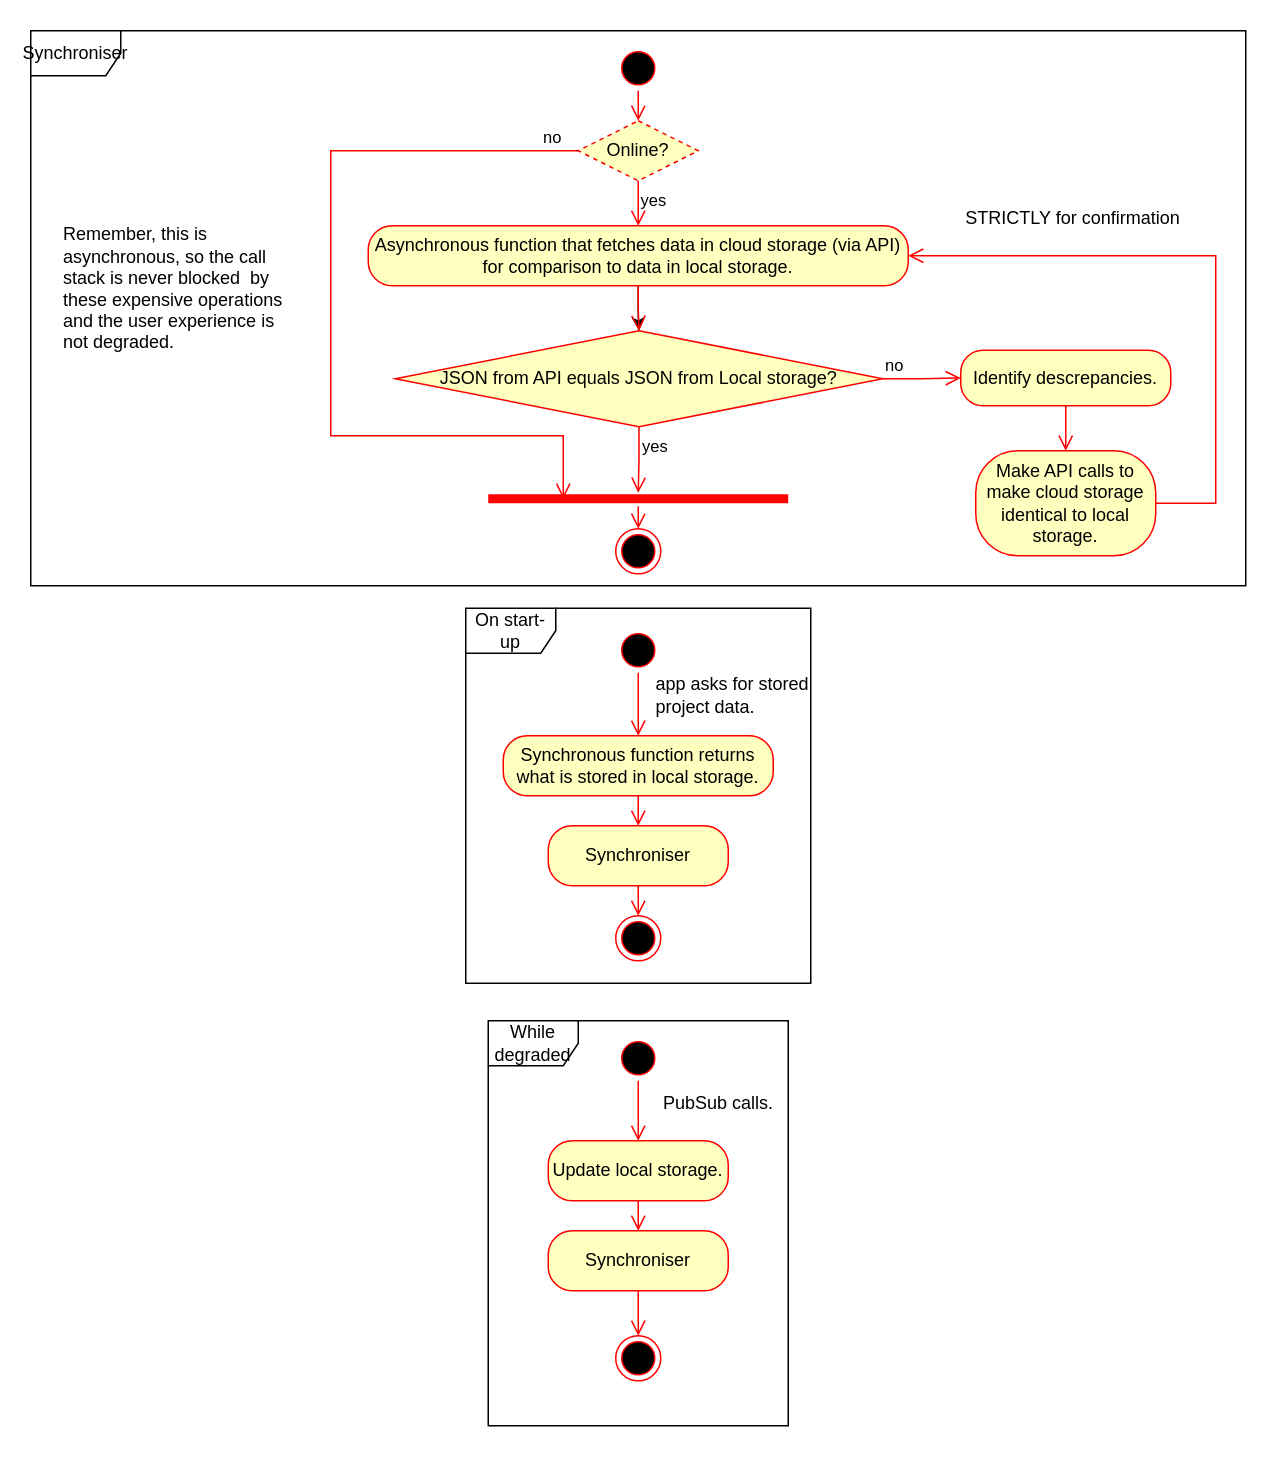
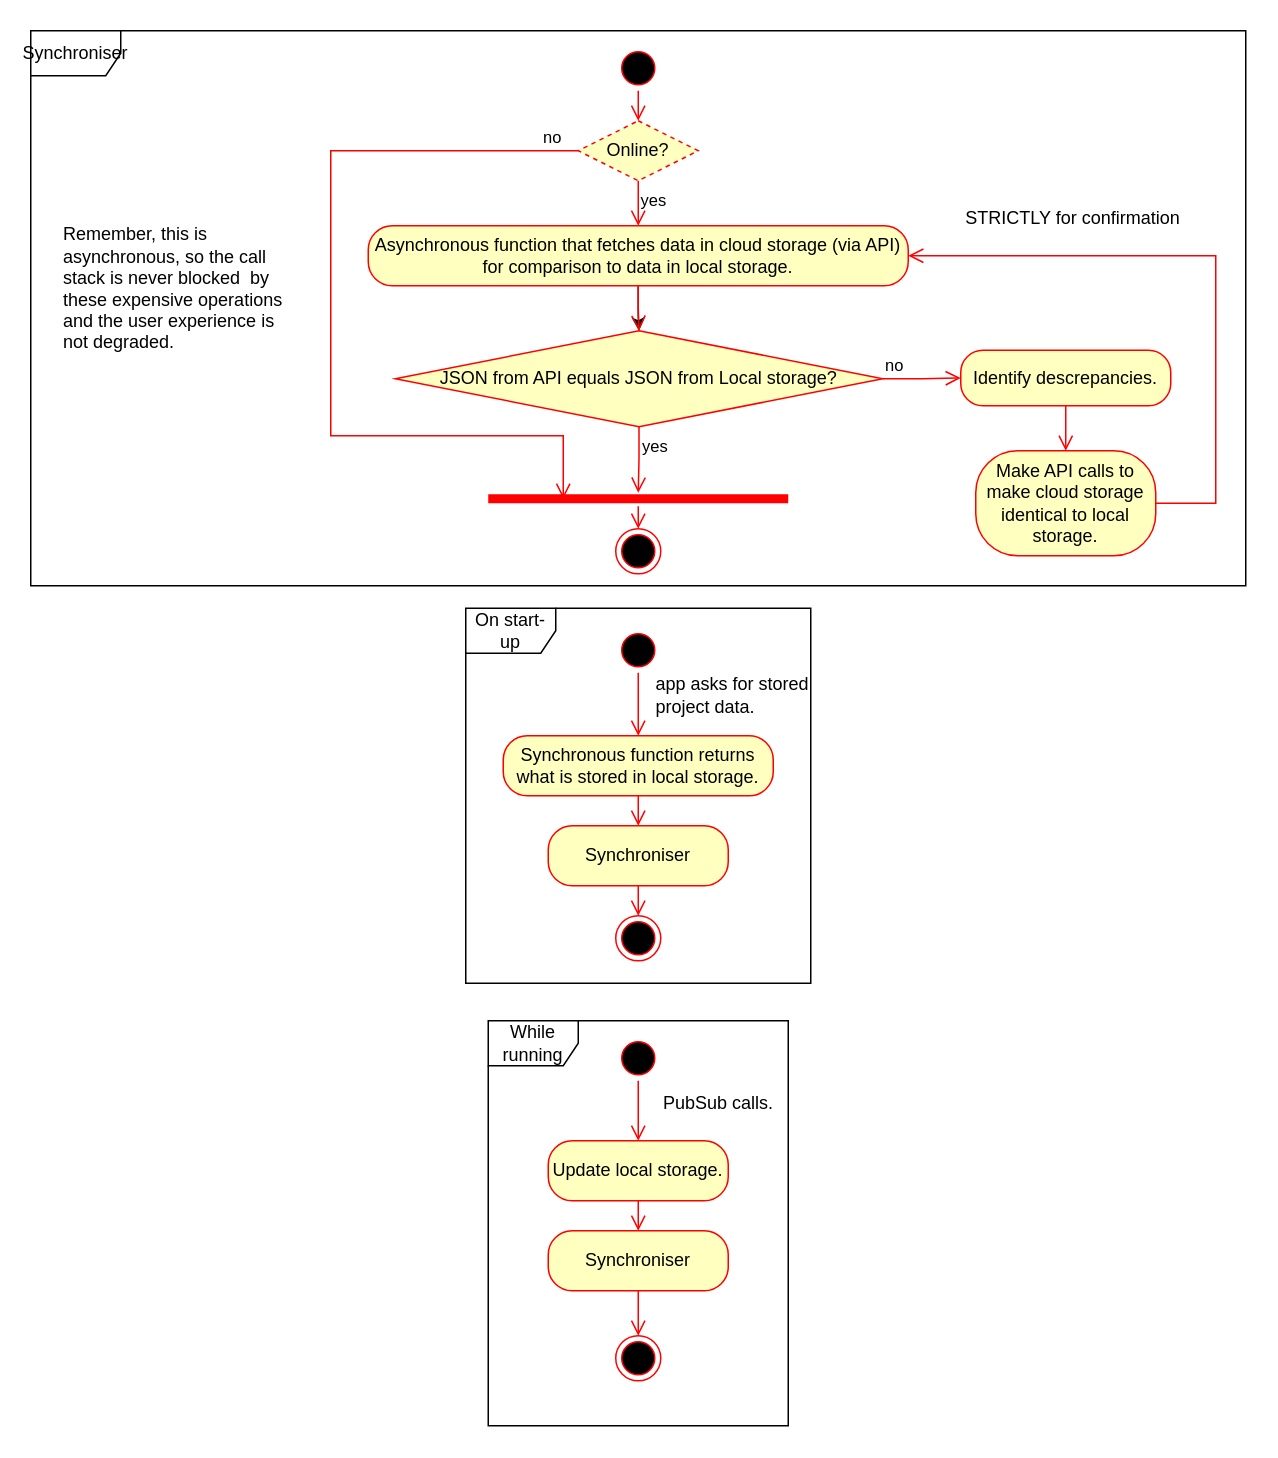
(533, 1043) -> (533, 1043)
